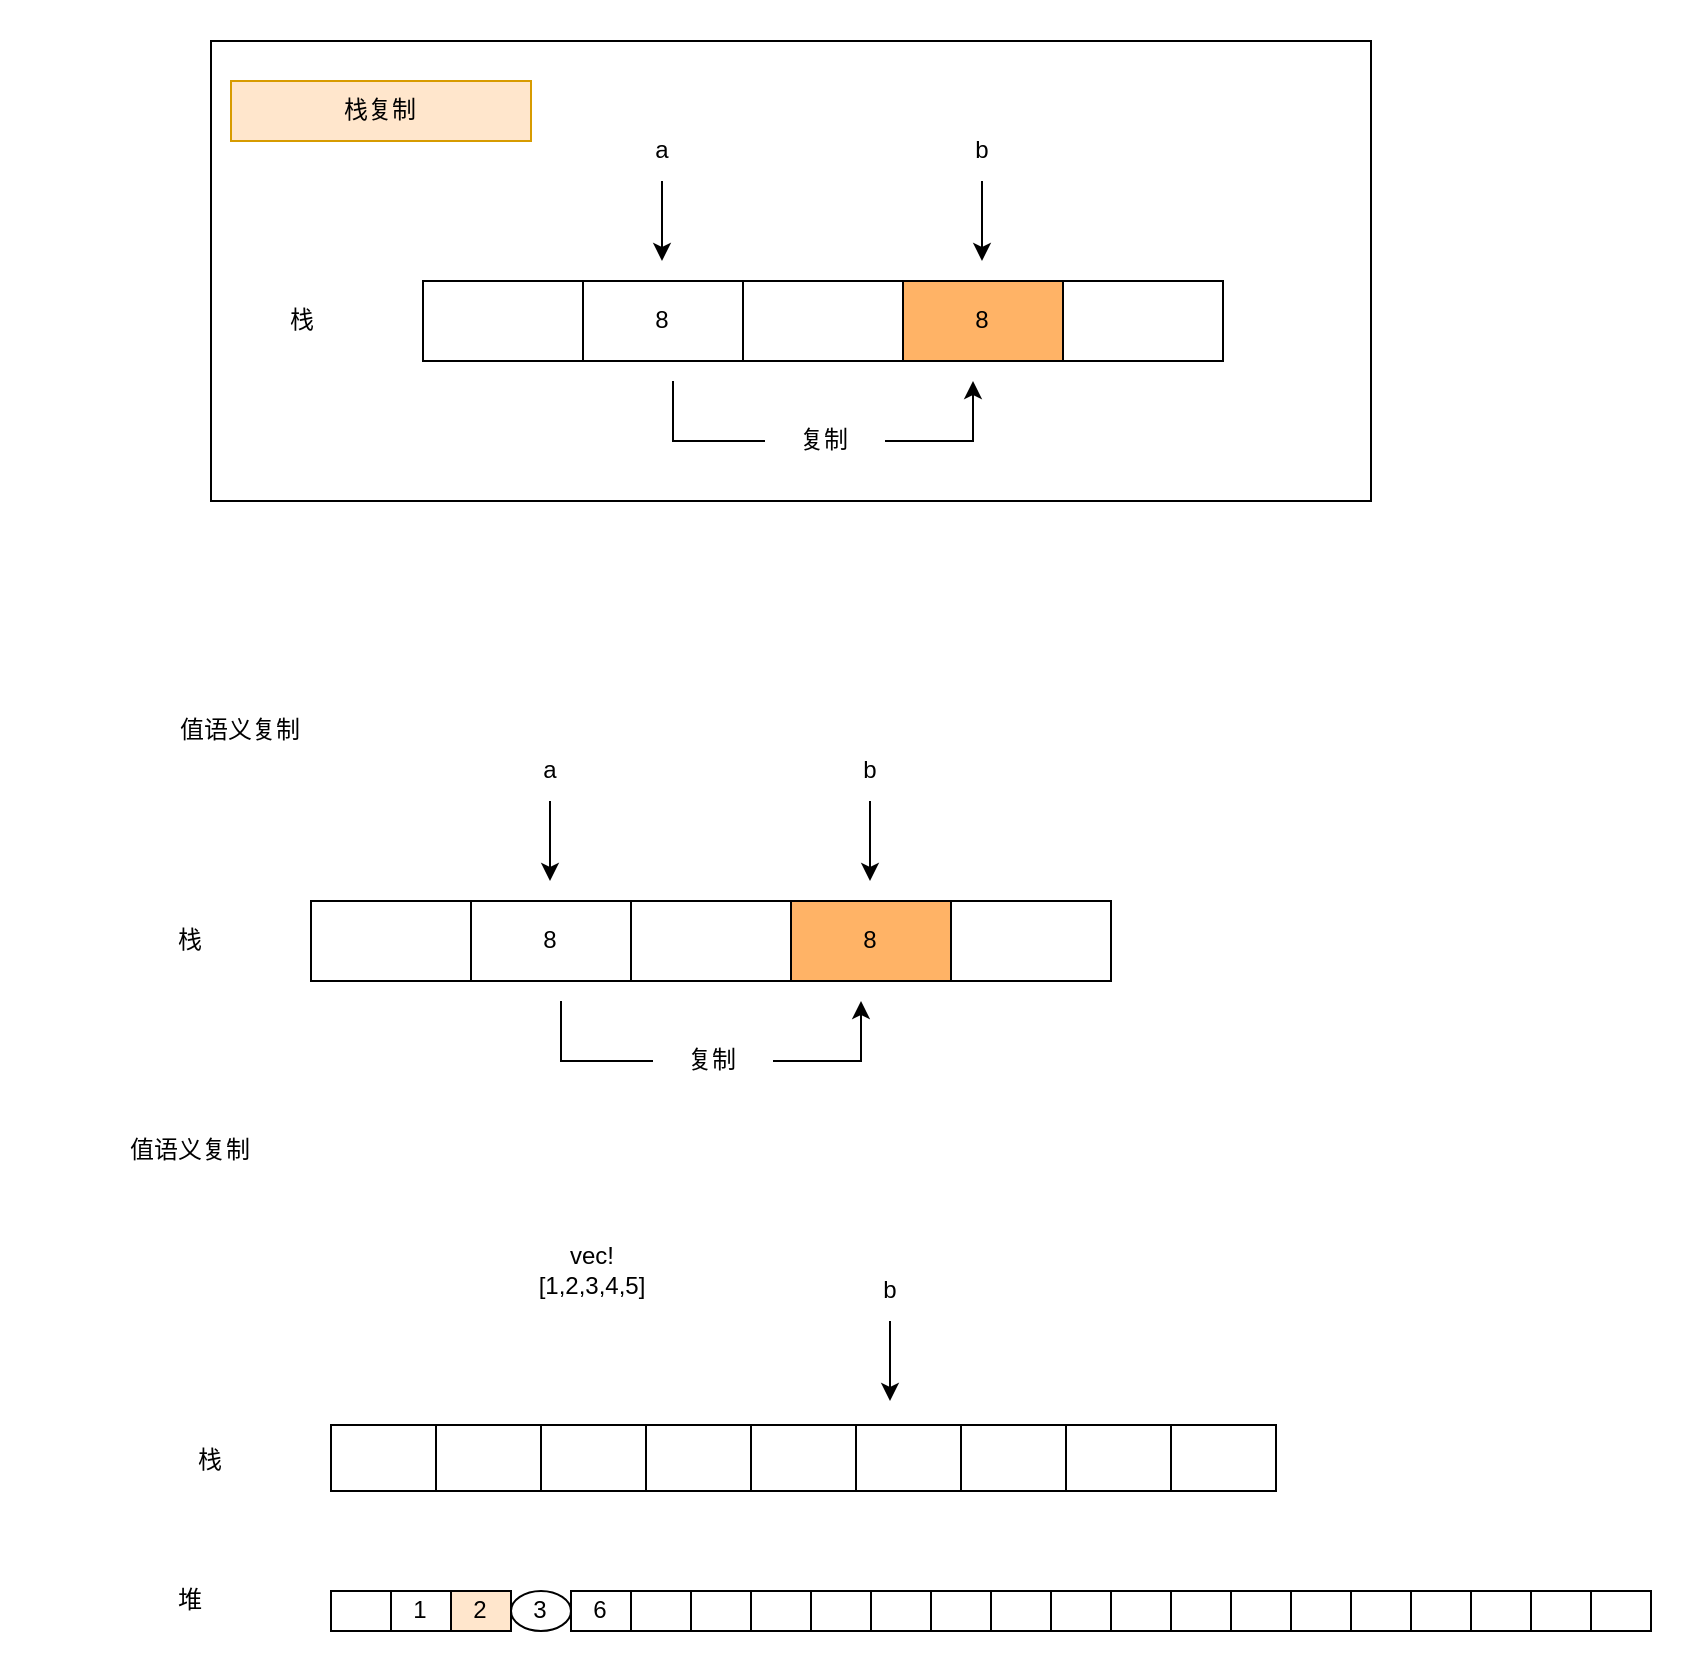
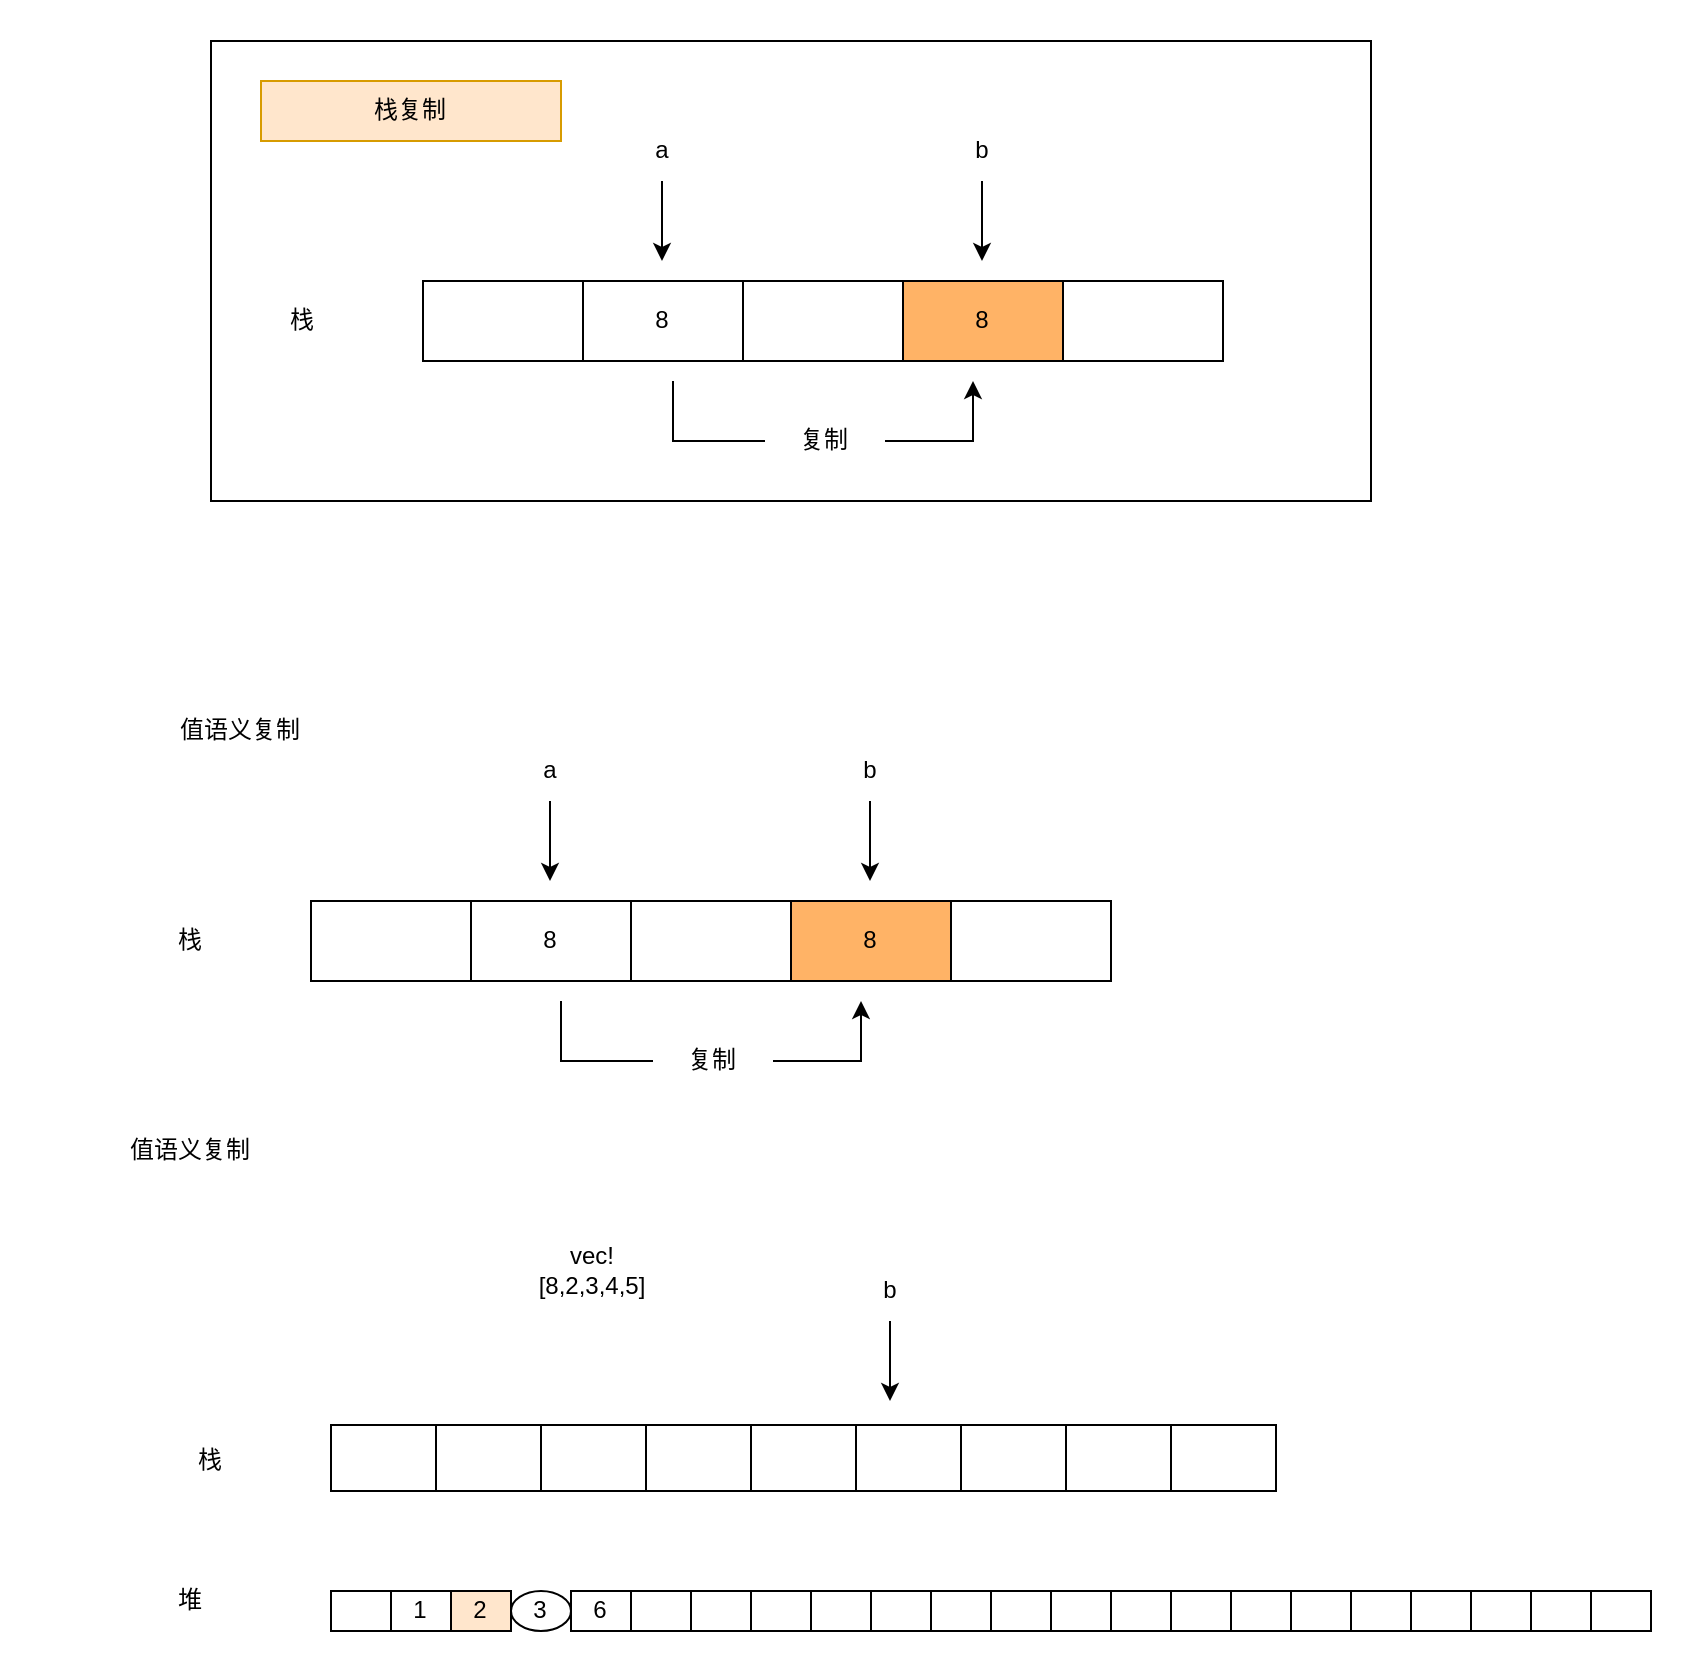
(381, 111) -> (411, 111)
(593, 1271) -> (593, 1271)
